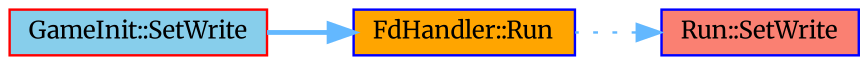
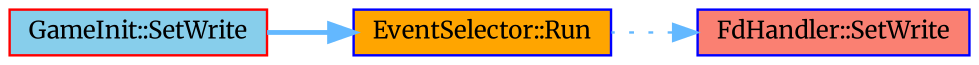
(464, 32) -> (482, 32)
(760, 32) -> (834, 32)
